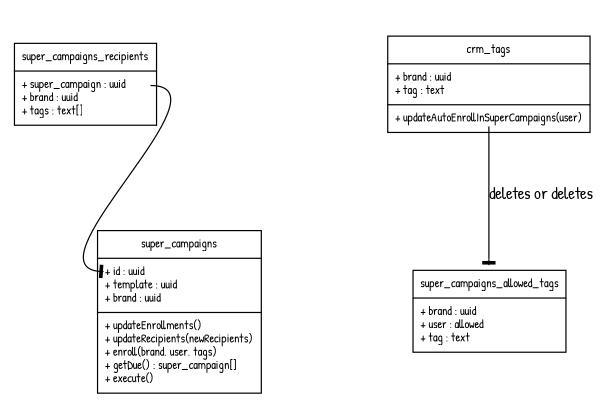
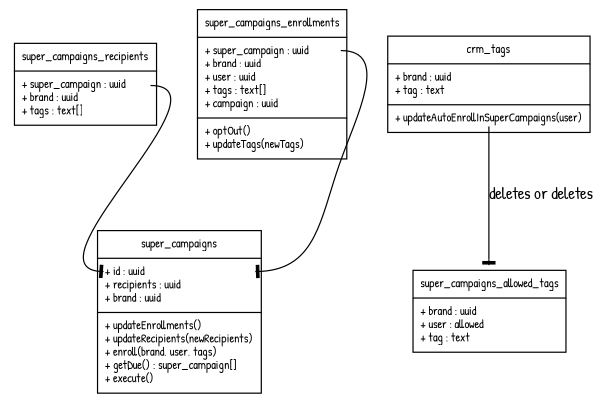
none -> (272, 84)
(141, 285) -> (143, 285)
